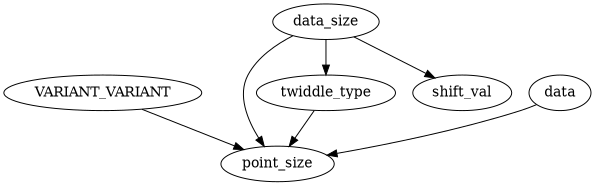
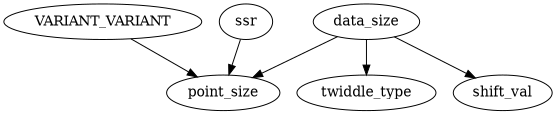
(560, 93) -> (246, 22)
(305, 124) -> none
